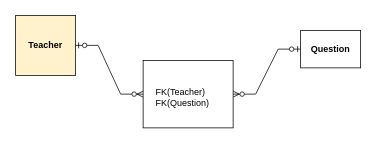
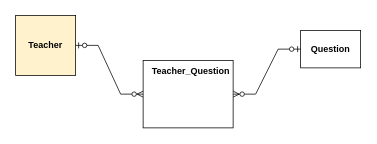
none -> (192, 70)
(188, 97) -> none
